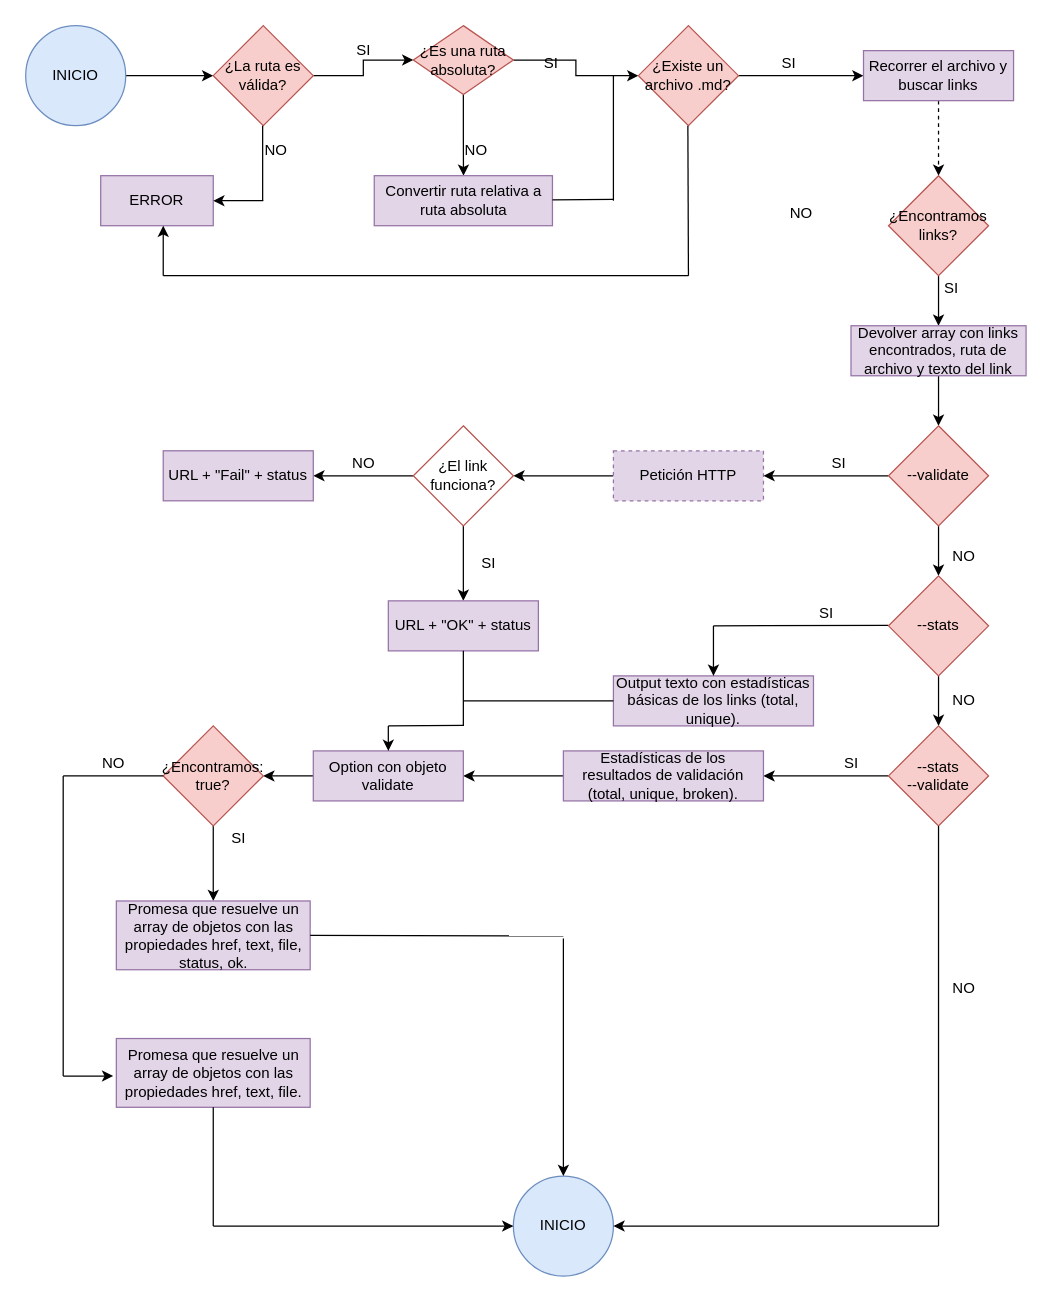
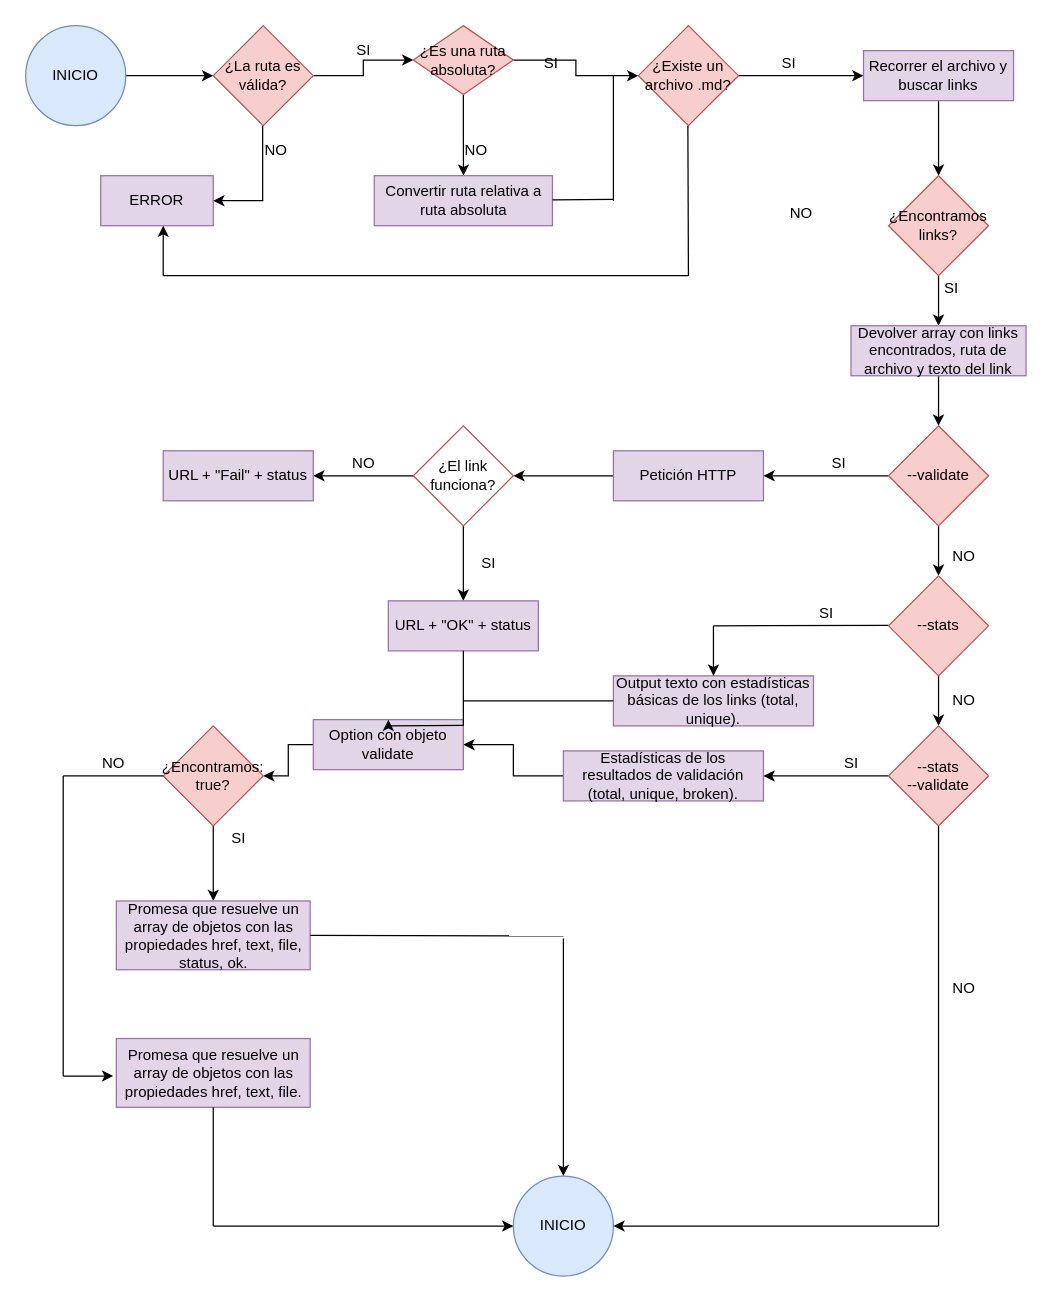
(938, 135) -> (938, 135)
(688, 476) -> (688, 476)
(388, 776) -> (388, 744)
